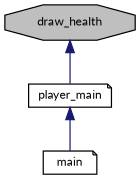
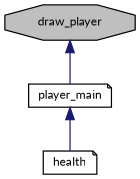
(70, 23) -> (70, 23)
(70, 163) -> (70, 163)
